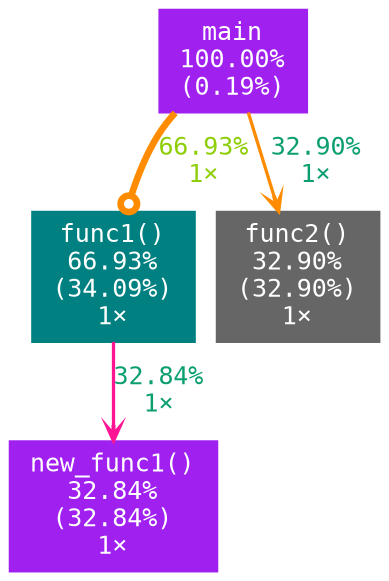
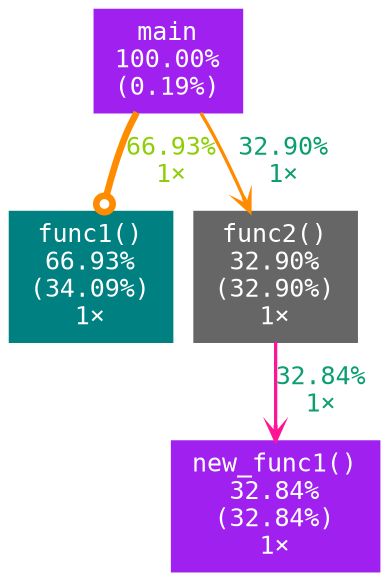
(113, 384) -> (276, 384)
